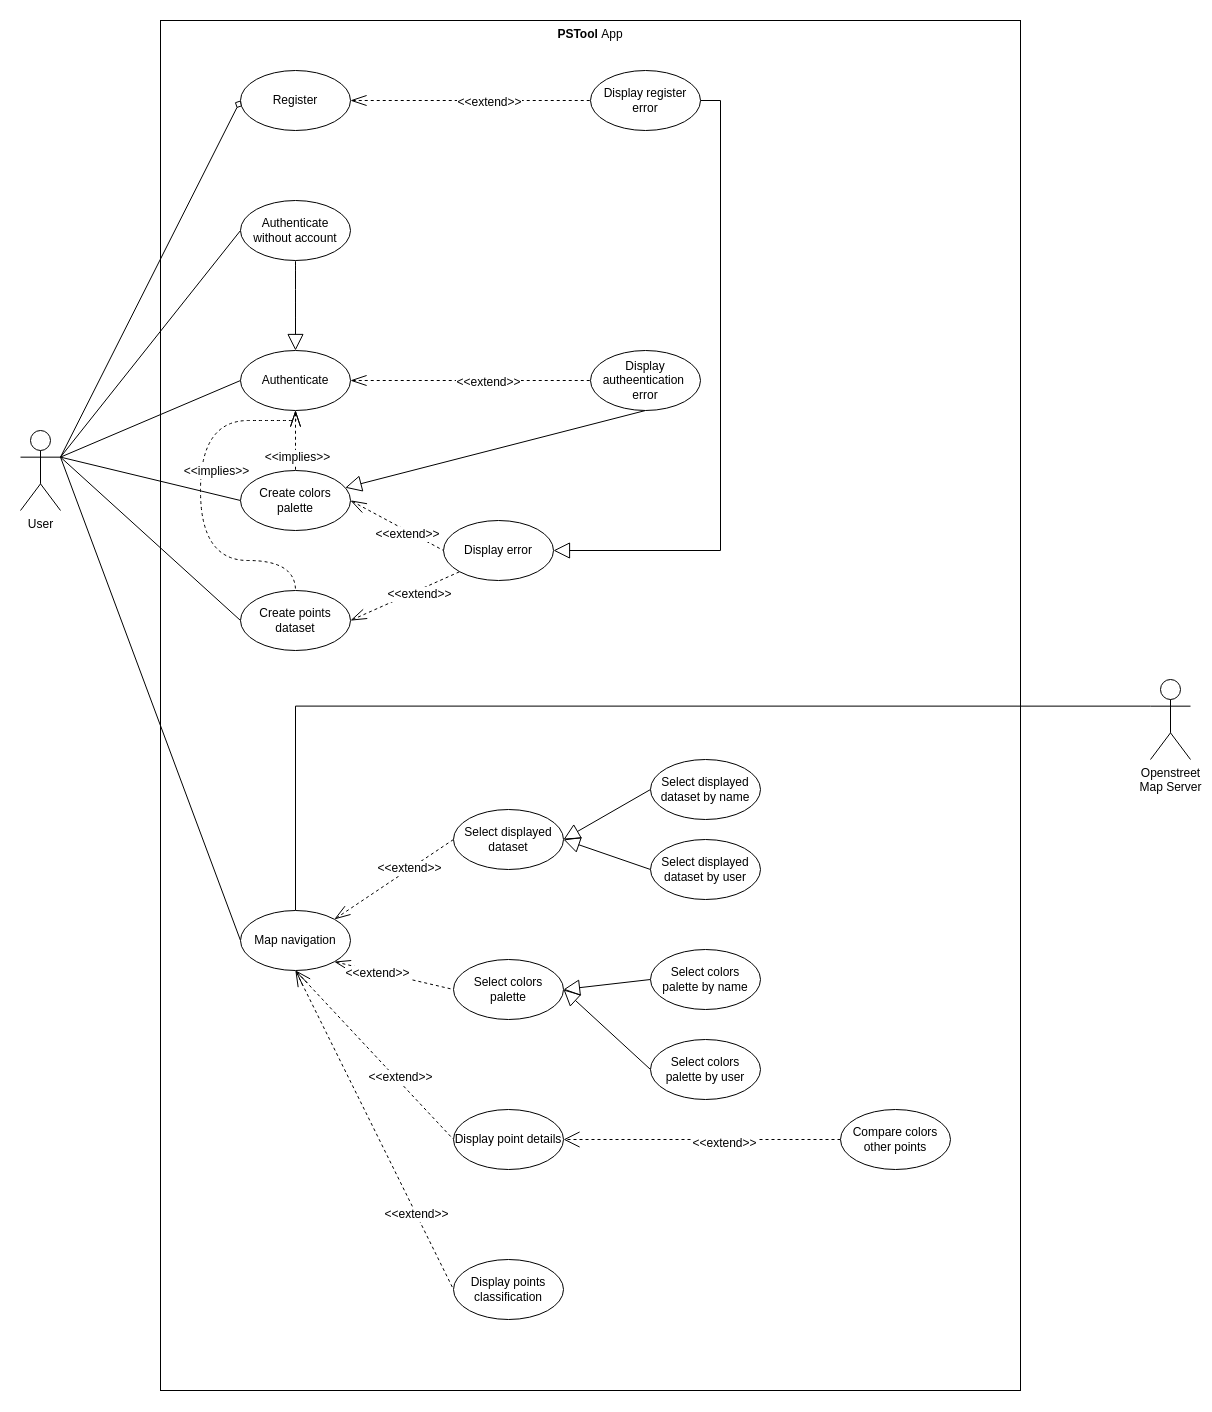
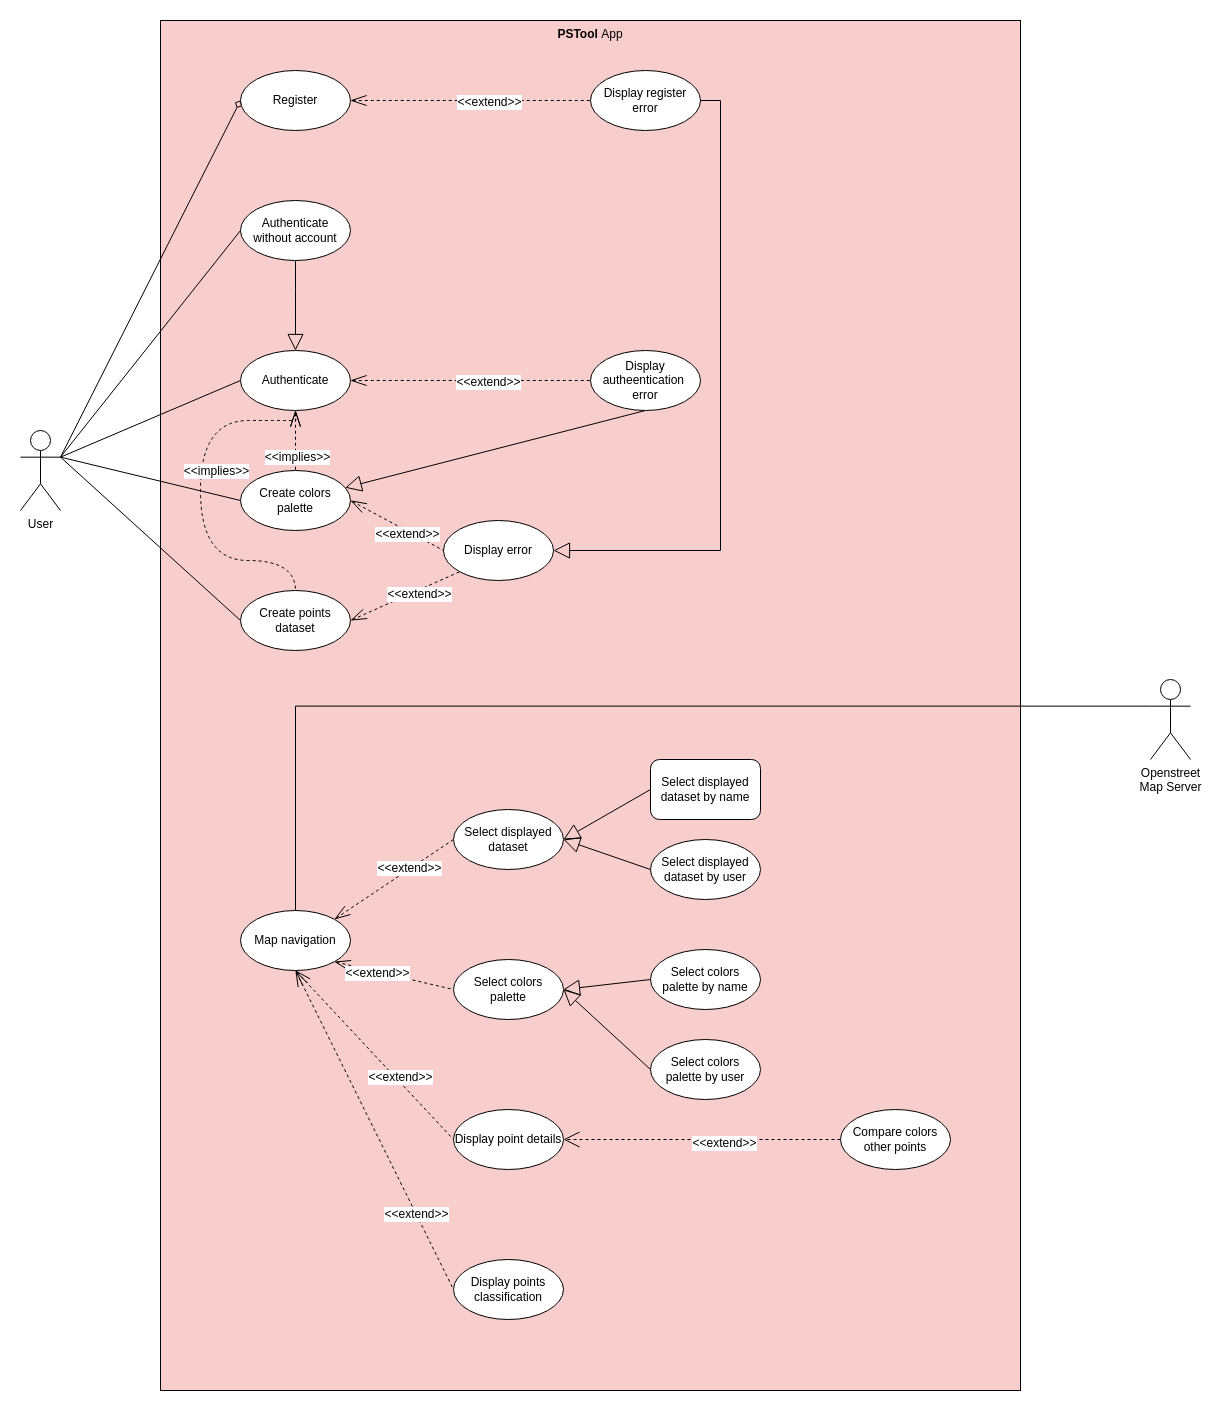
(151, 701) -> none
(591, 706) -> (591, 706)
(706, 790) -> (706, 790)
